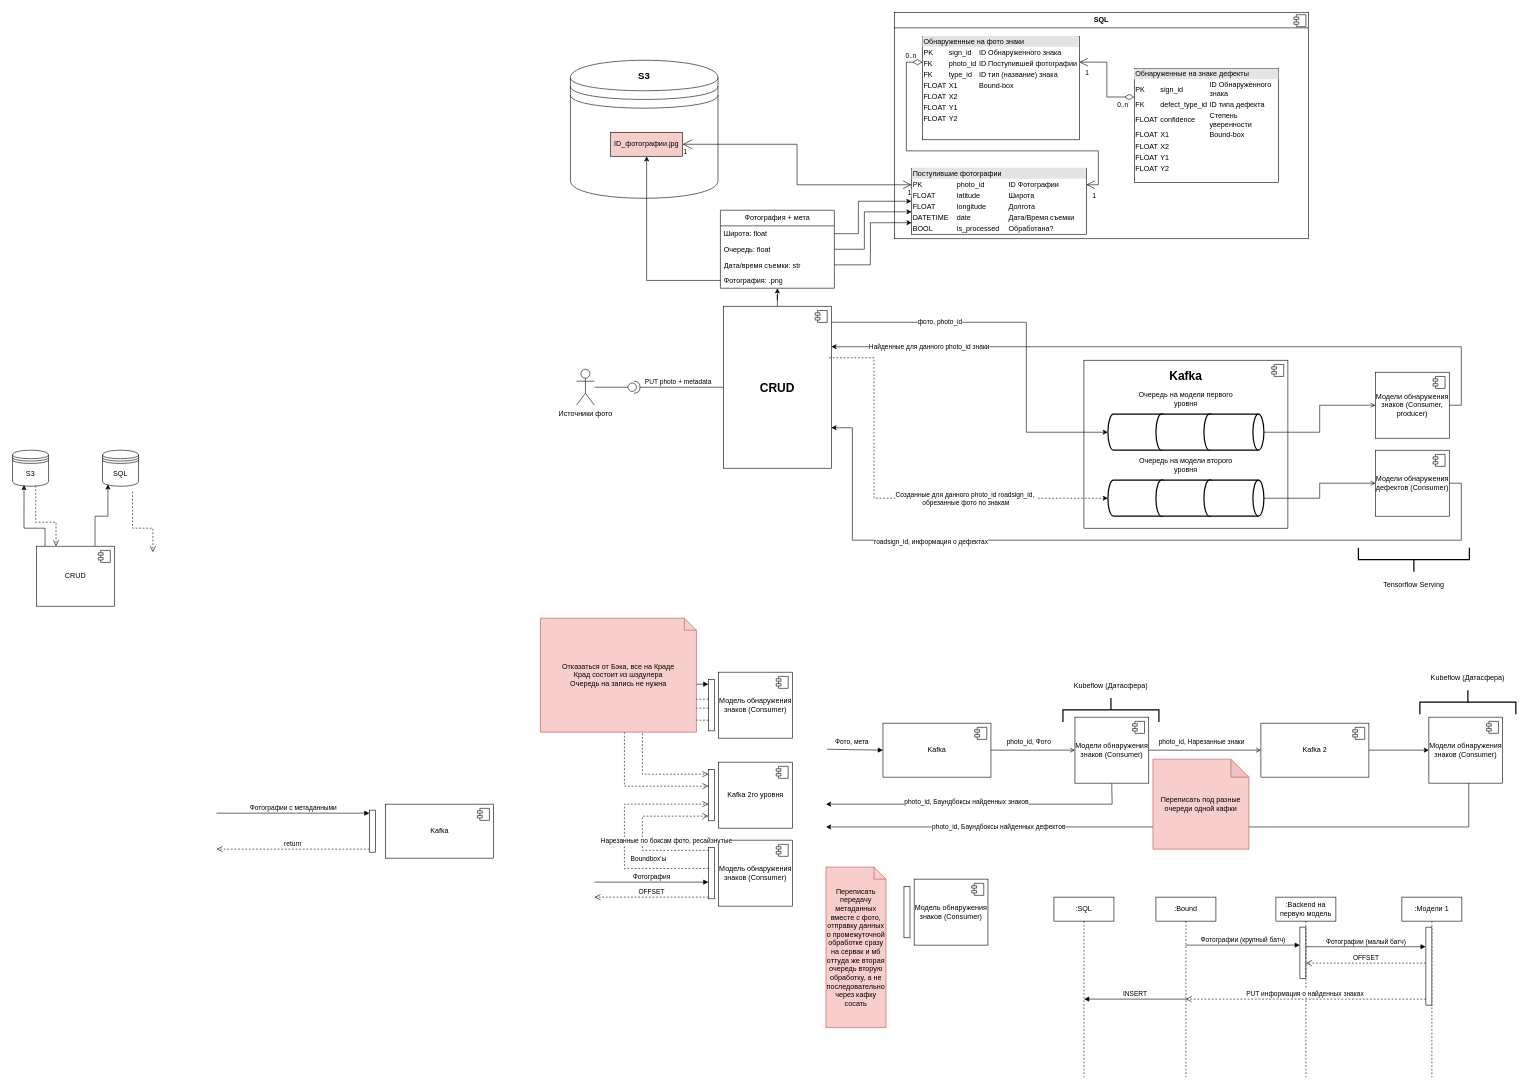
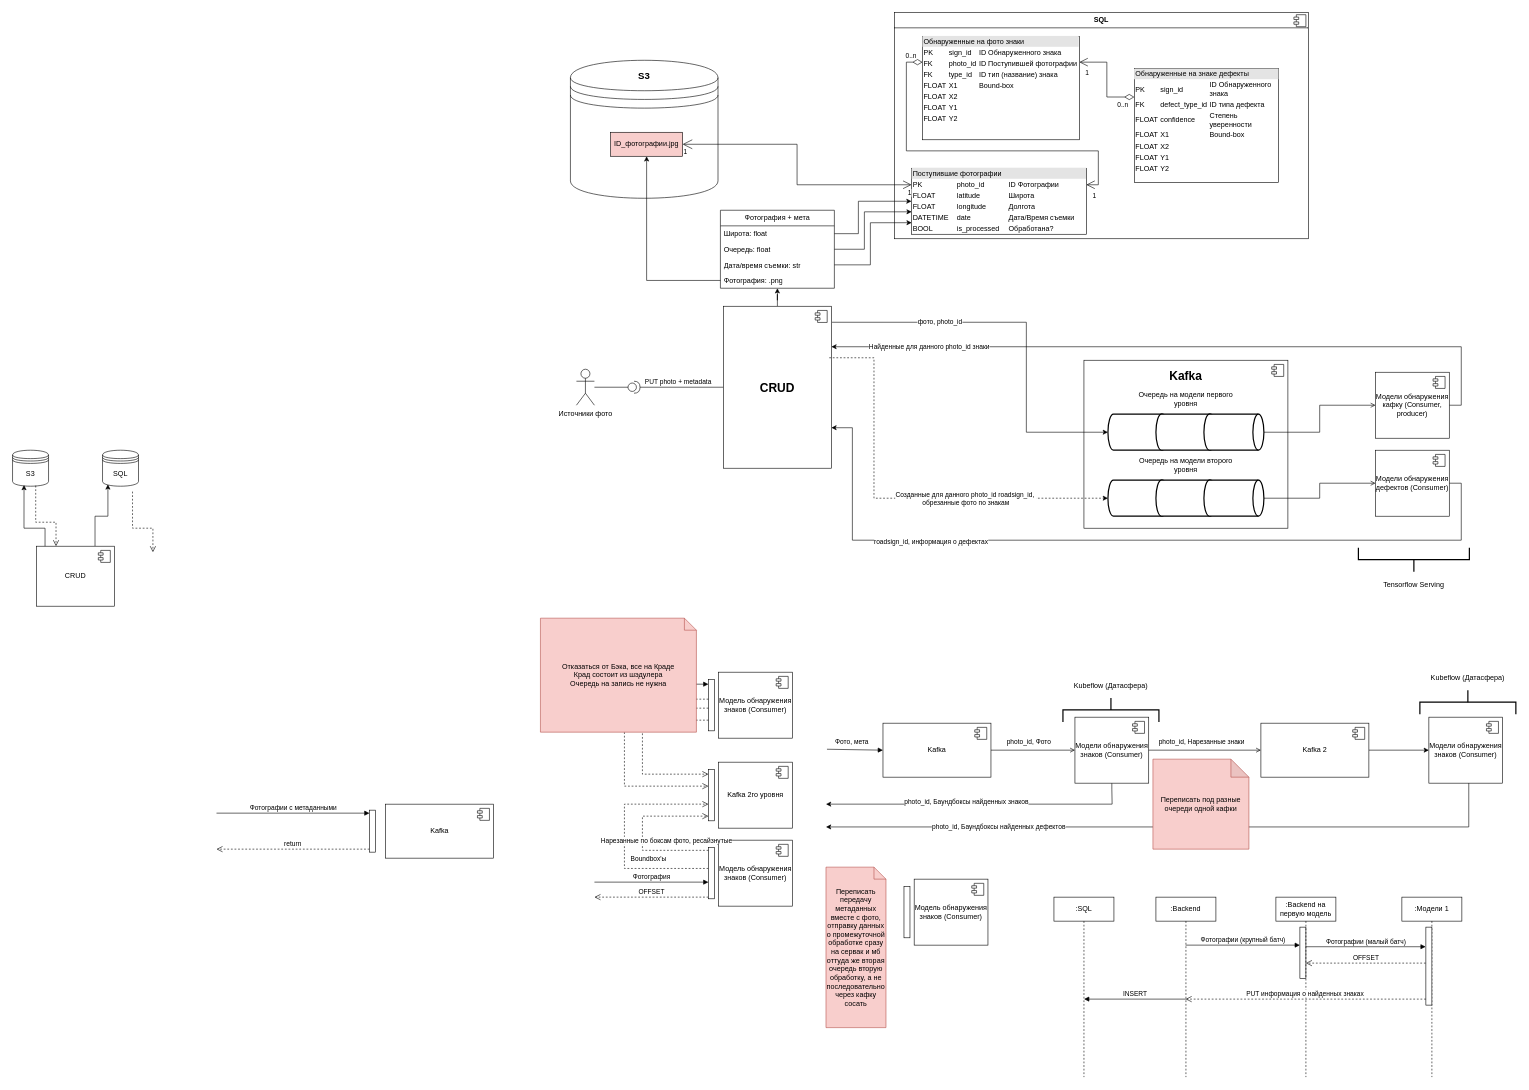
(1412, 405) -> (1412, 405)
(1186, 909) -> (1186, 909)
